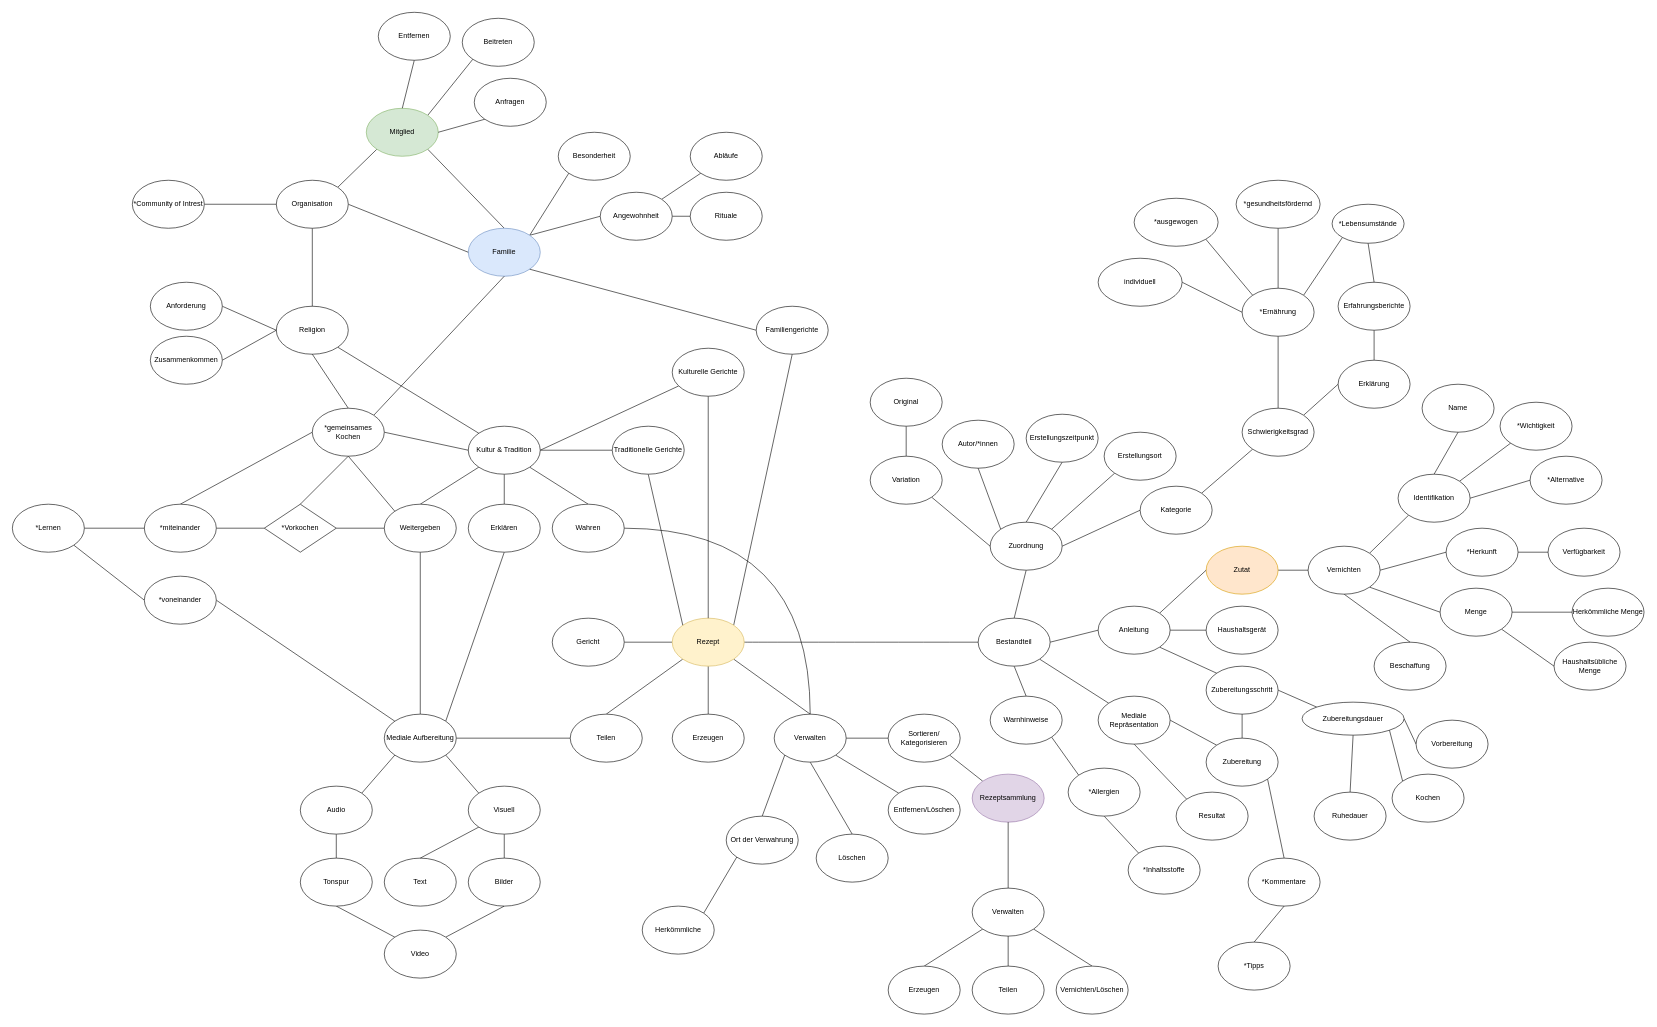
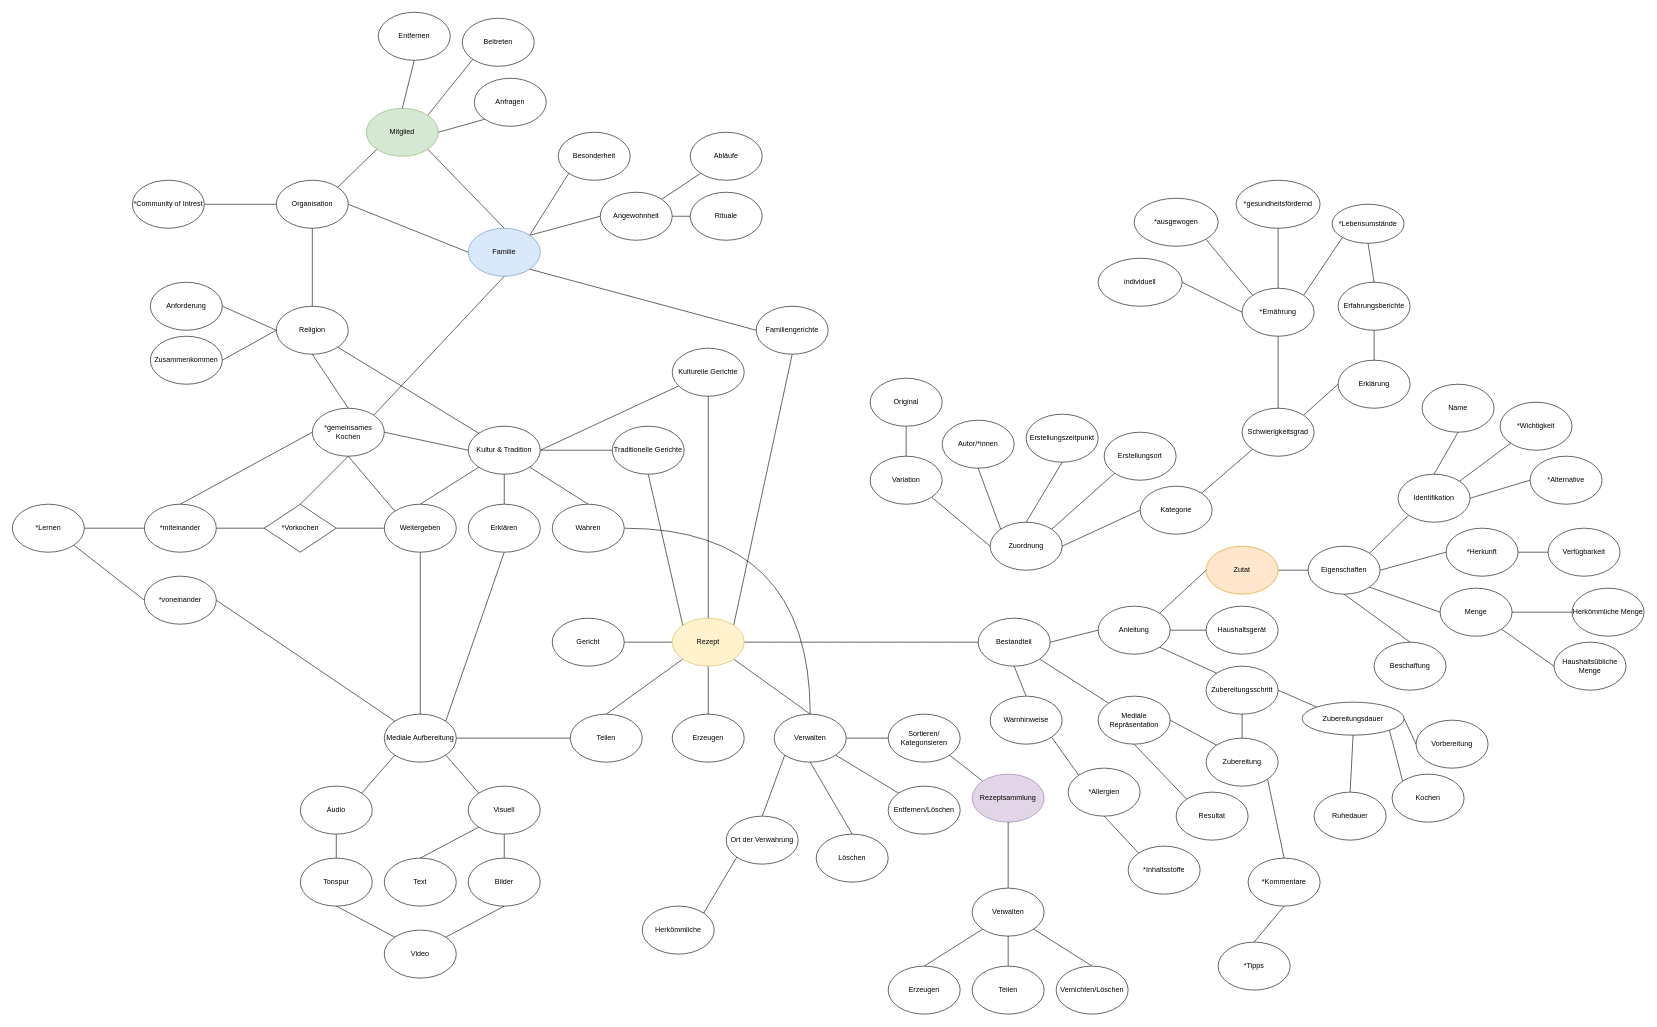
(1344, 570) -> (1344, 570)
(1020, 595) -> none
